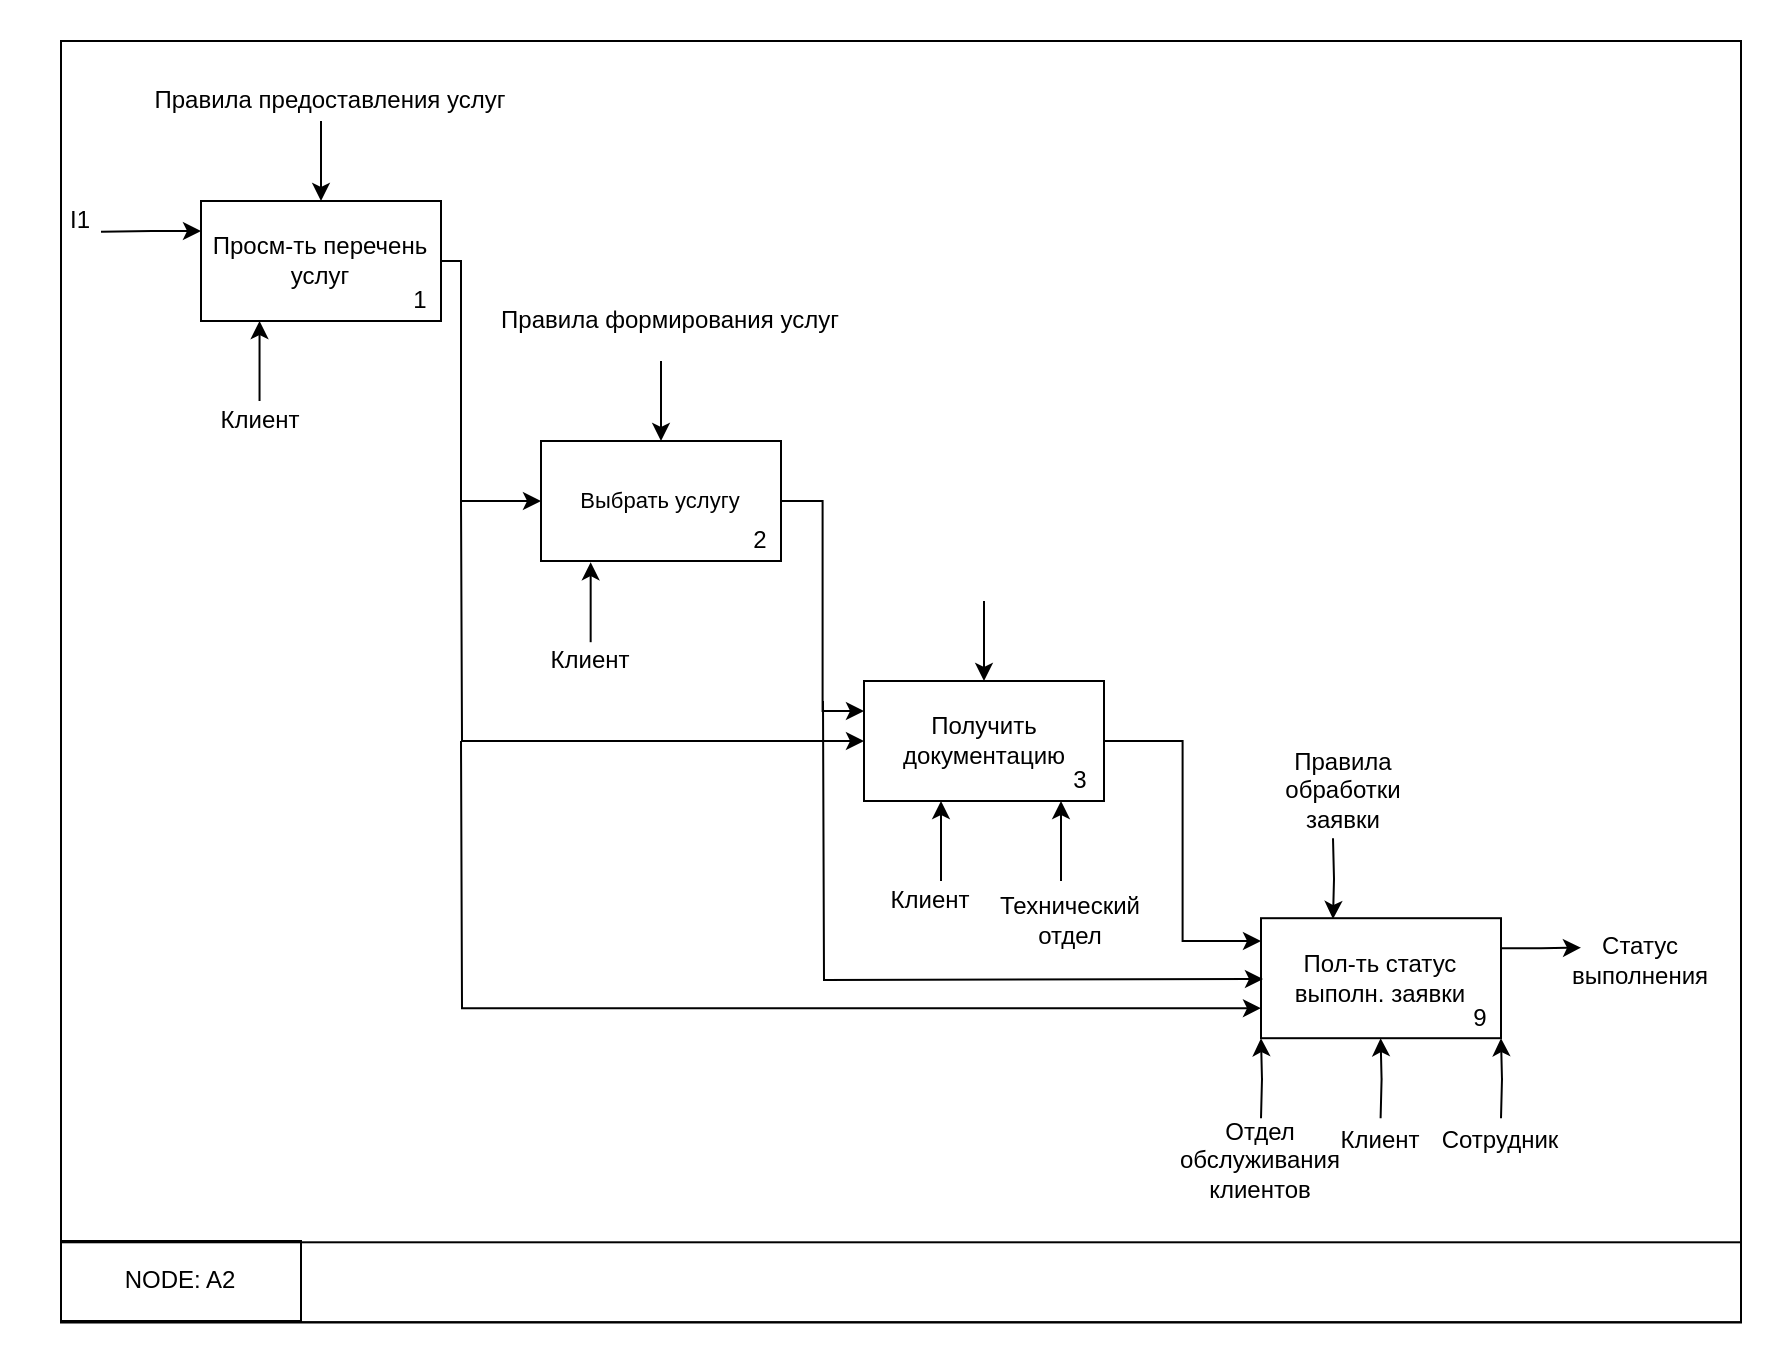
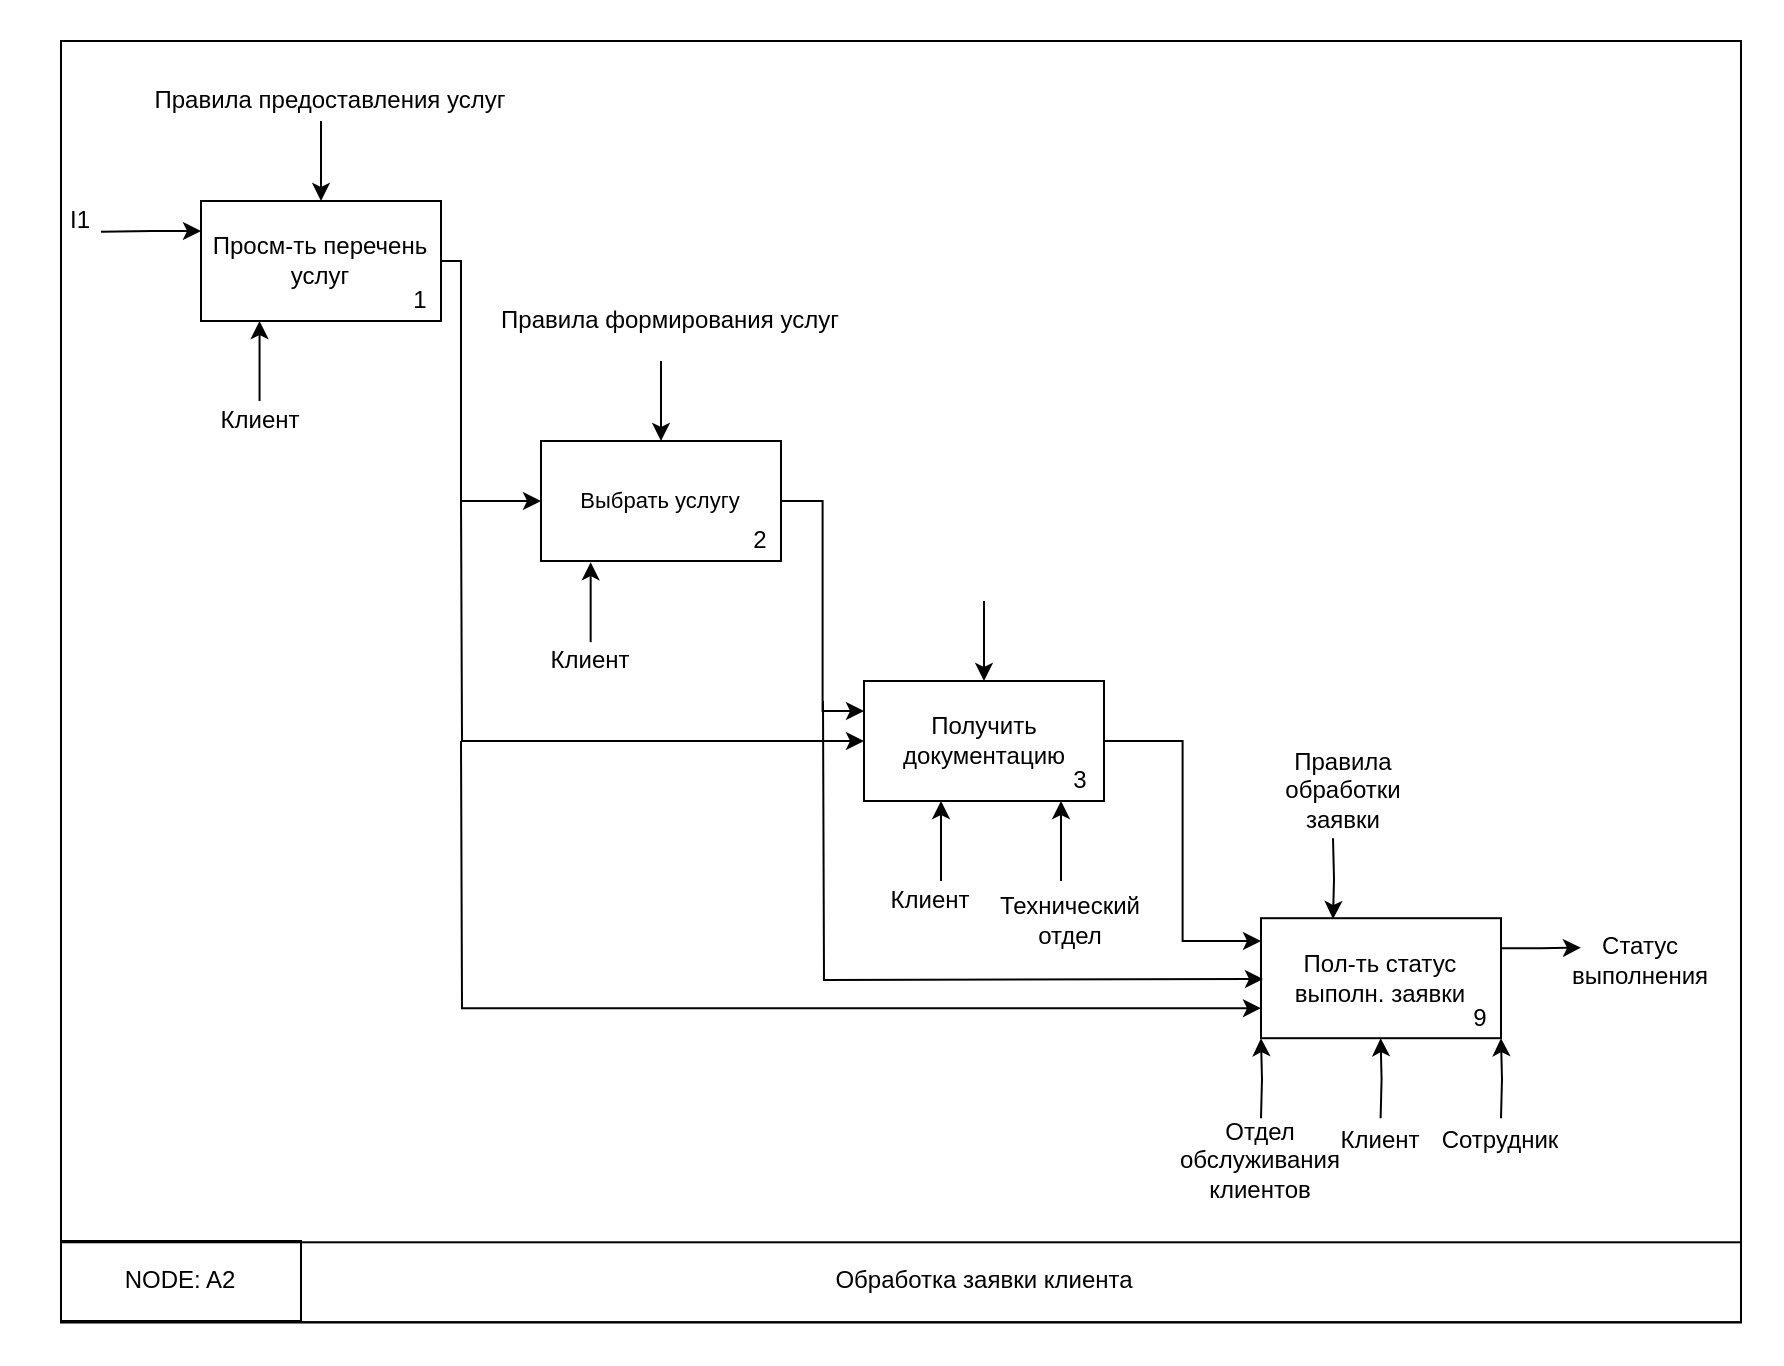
none -> (984, 1281)
